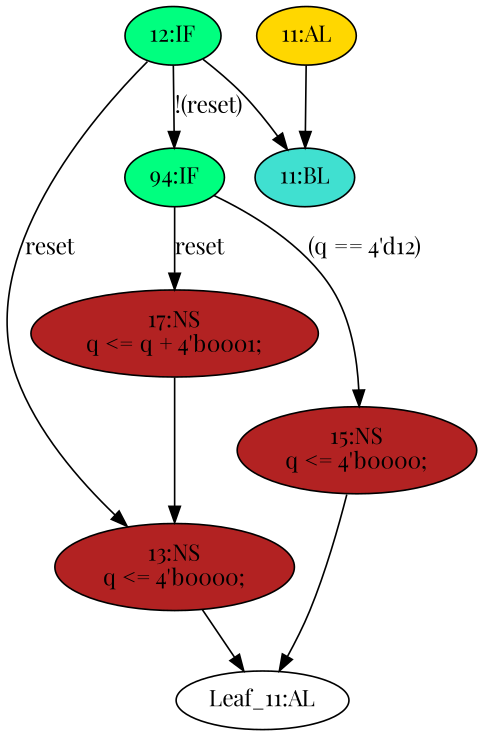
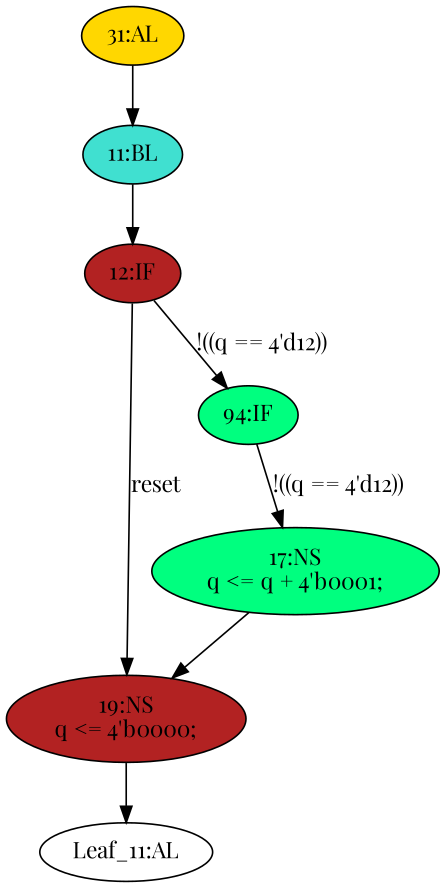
(173, 36) -> (133, 273)
(306, 36) -> (133, 36)
(243, 95) -> (133, 206)
(209, 107) -> (262, 344)
(200, 248) -> (339, 486)
(175, 333) -> (296, 571)
(357, 450) -> none
(175, 567) -> (126, 719)
